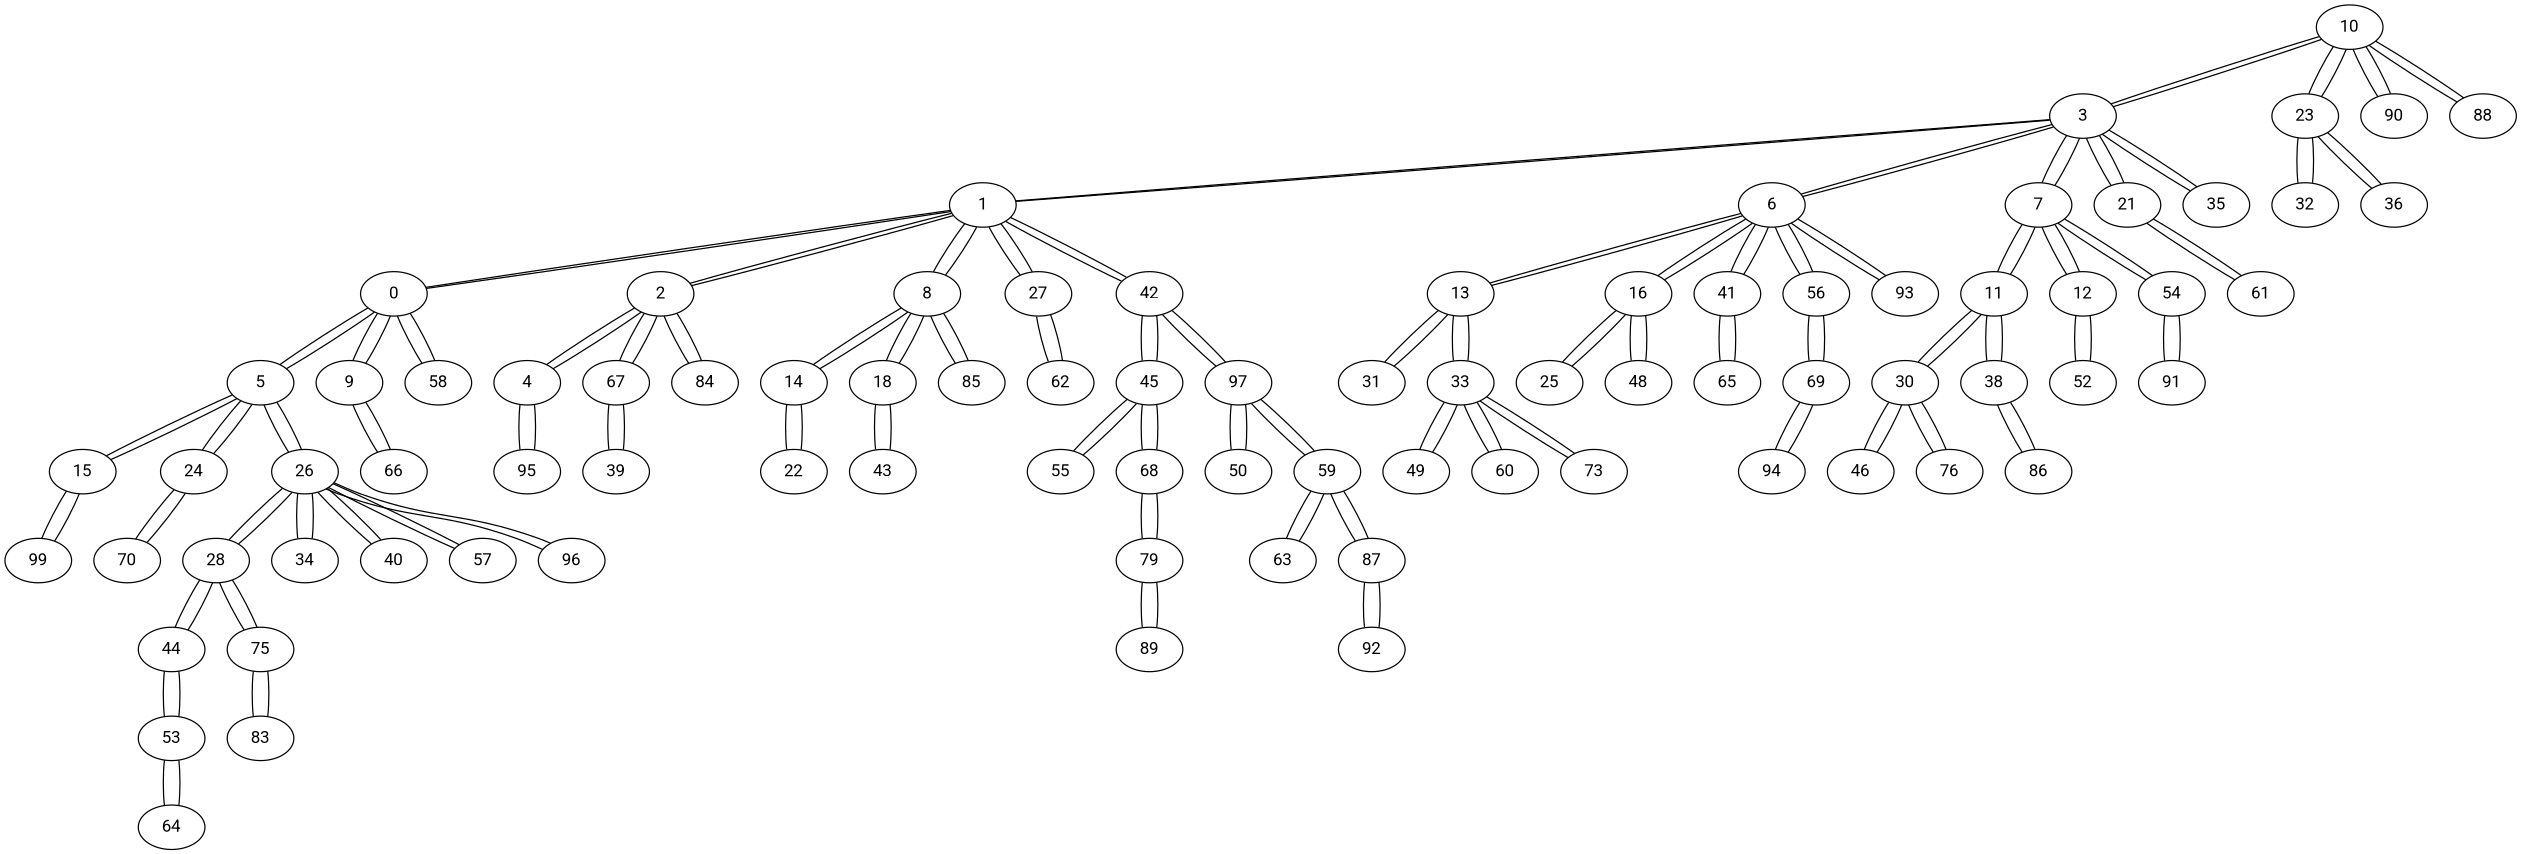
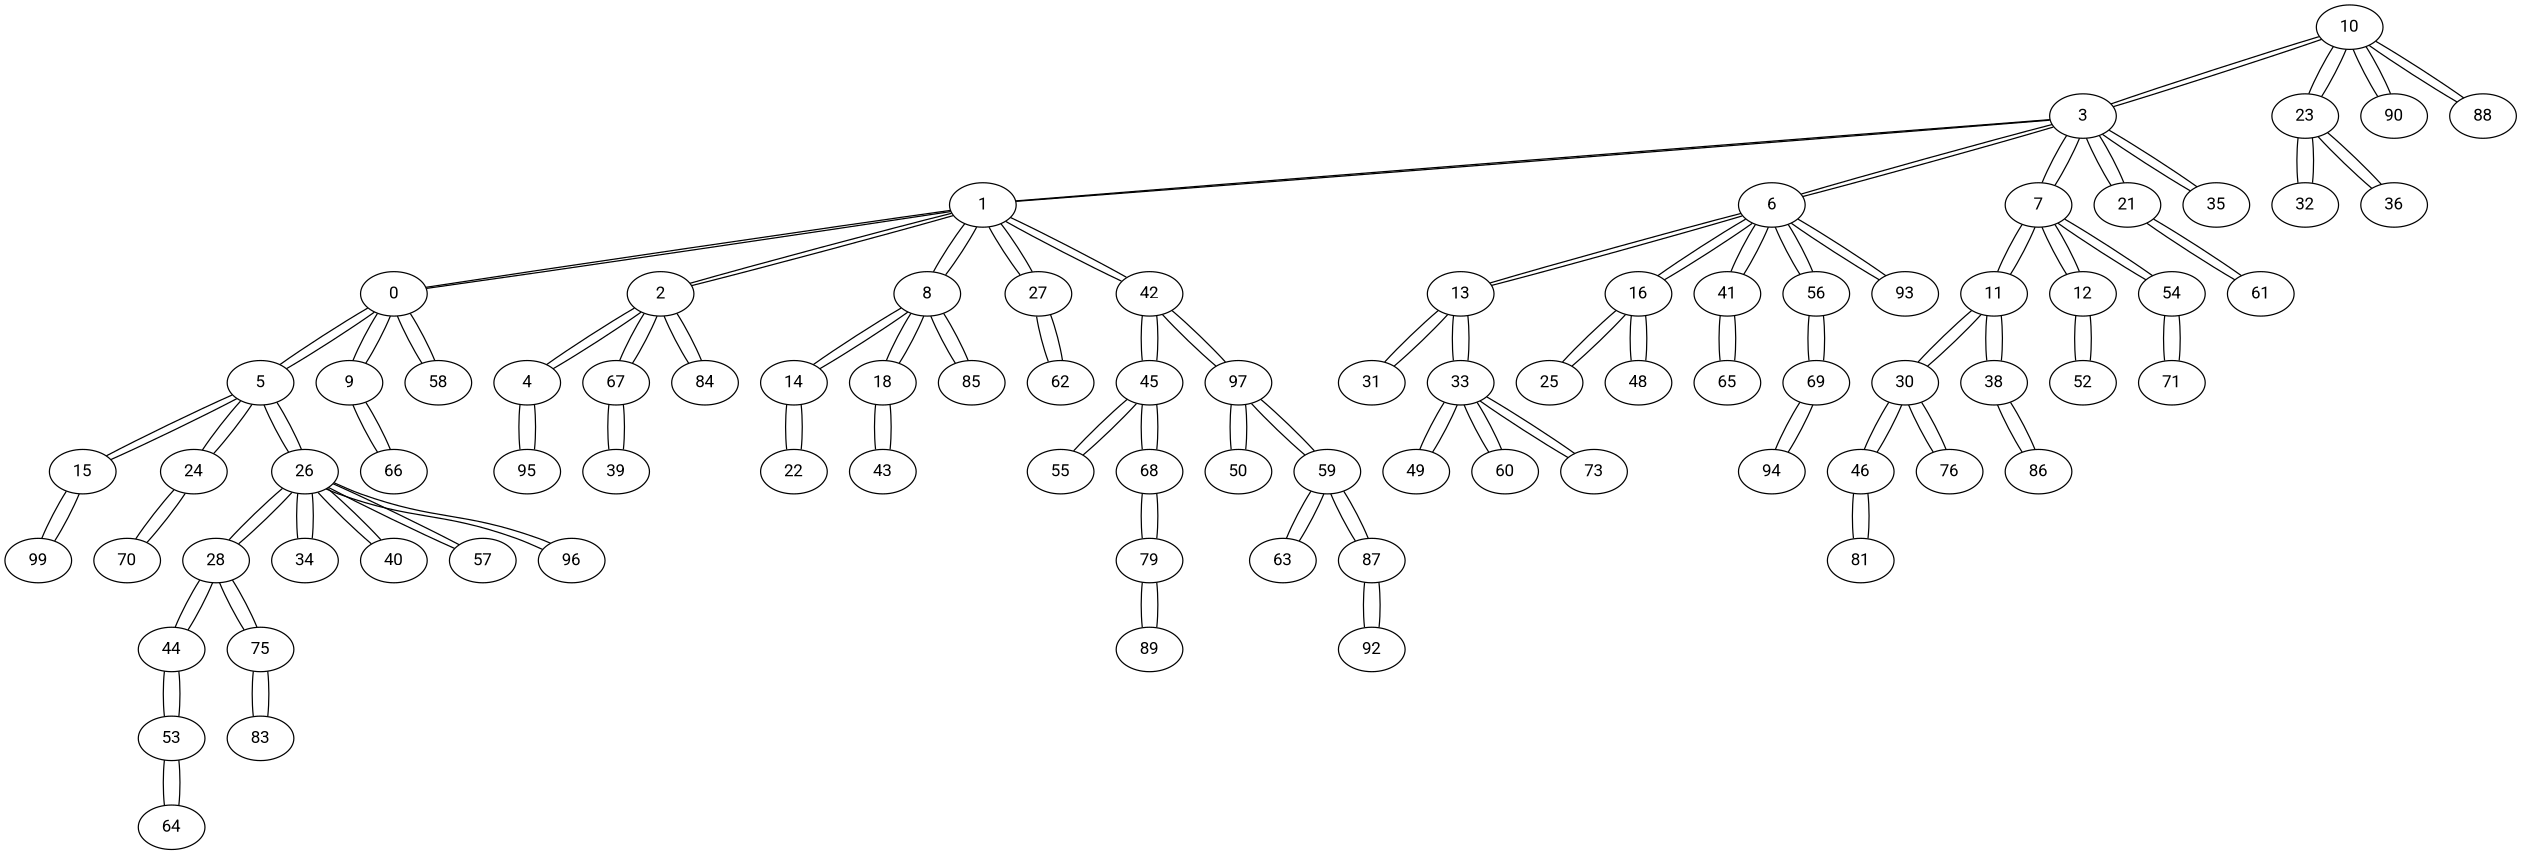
(2172, 383) -> (2172, 383)
none -> (1861, 561)
